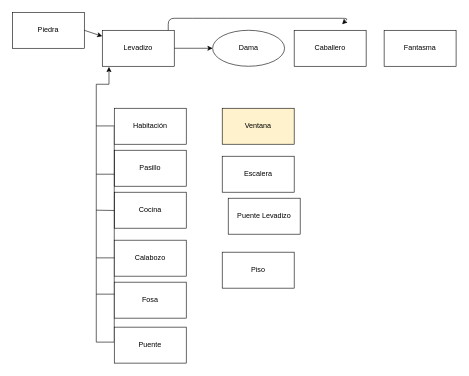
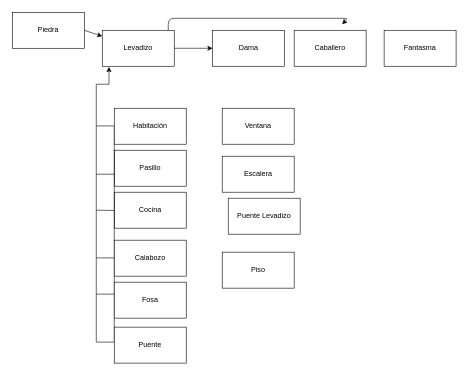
(249, 48) -> (249, 48)
(258, 126) -> (258, 126)
